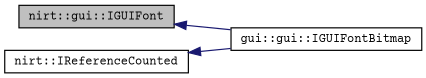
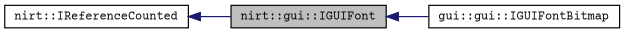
(216, 50) -> (216, 17)
